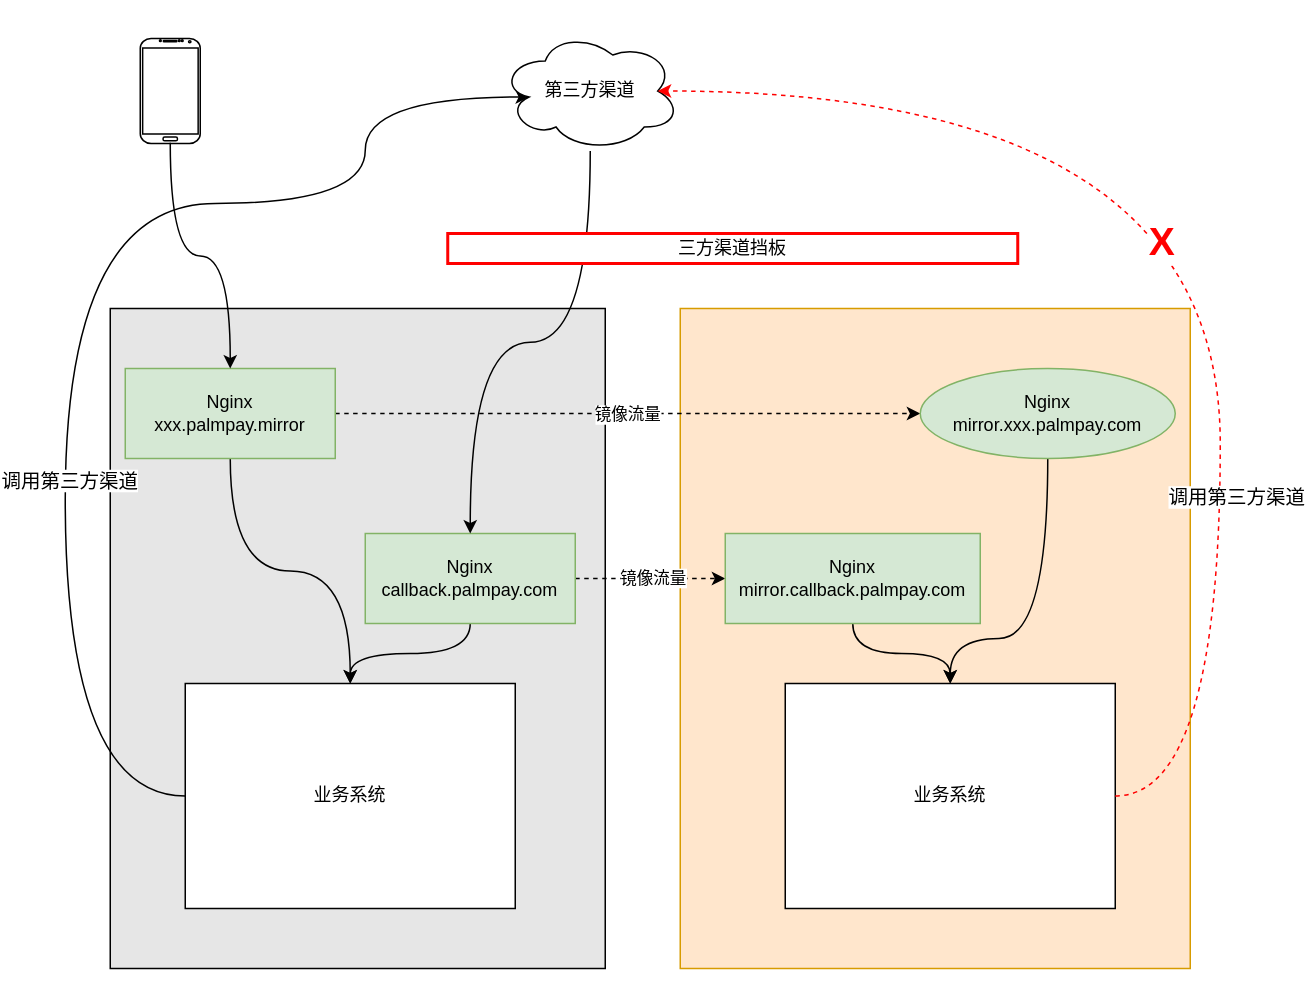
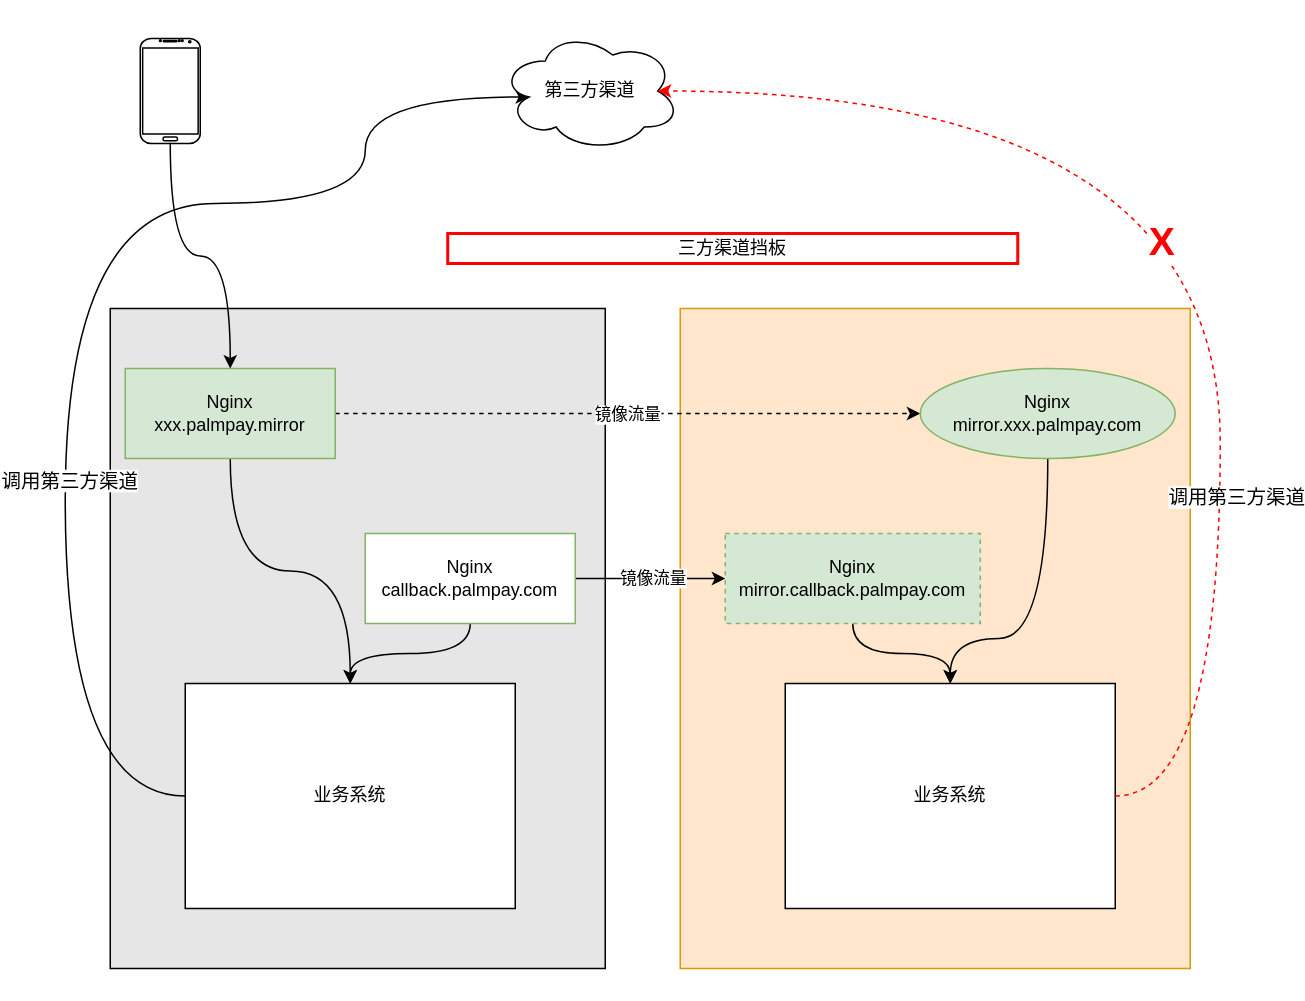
(491, 373) -> none
(470, 578) -> (470, 578)
(599, 578) -> (599, 578)
(853, 578) -> (853, 578)
